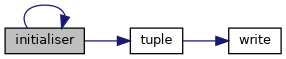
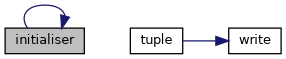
(101, 41) -> none
